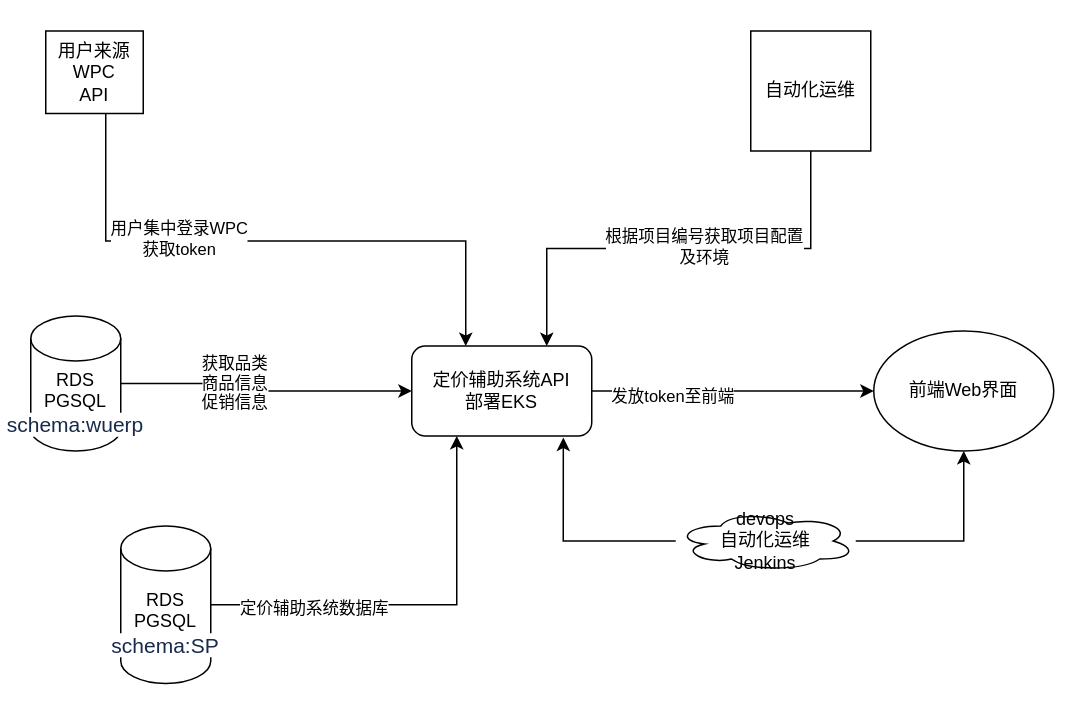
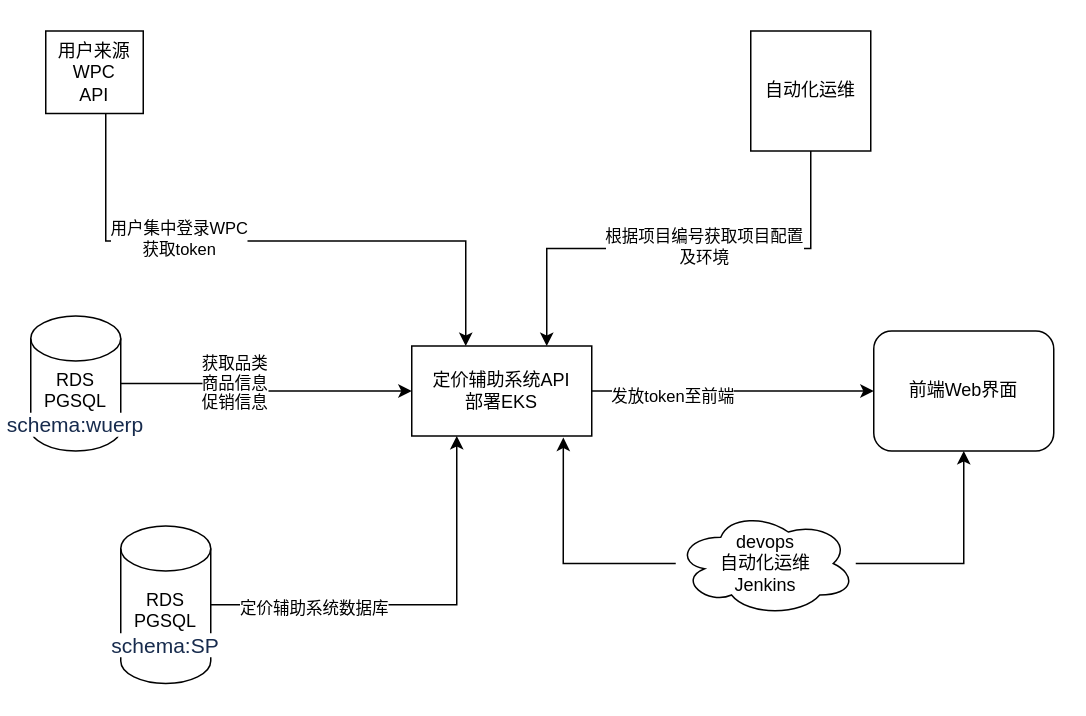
(502, 391) -> (502, 391)
(964, 391) -> (964, 391)
(766, 541) -> (766, 563)
